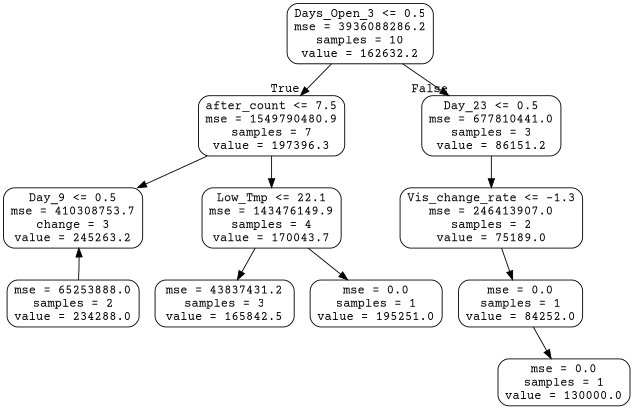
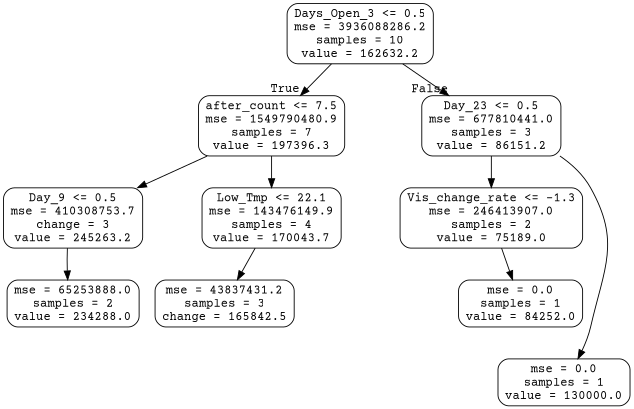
(79, 268) -> (67, 259)
(225, 303) -> (225, 303)
(376, 303) -> none
(540, 339) -> (607, 247)
